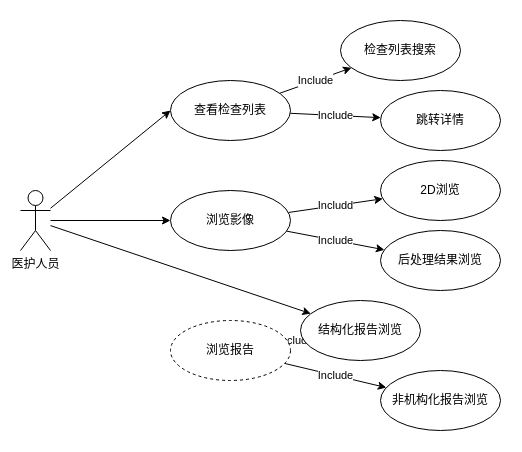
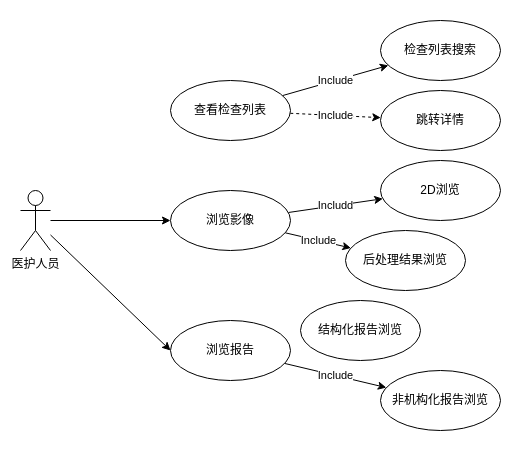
(401, 51) -> (441, 51)
(305, 114) -> (305, 114)
(108, 161) -> none
(441, 261) -> (406, 261)
(178, 269) -> (108, 291)
(292, 341) -> none
(231, 351) -> (231, 351)
